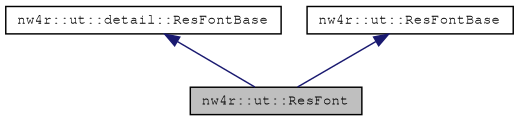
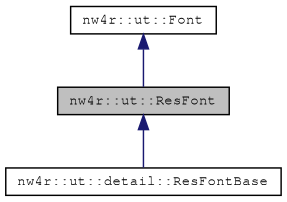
(410, 20) -> (143, 20)
(216, 64) -> (143, 149)
